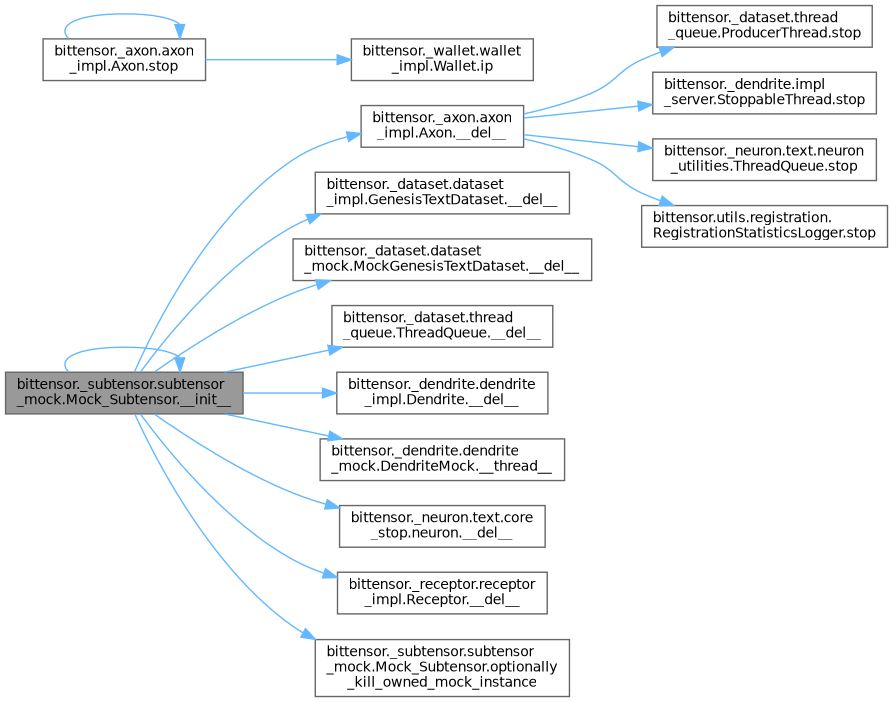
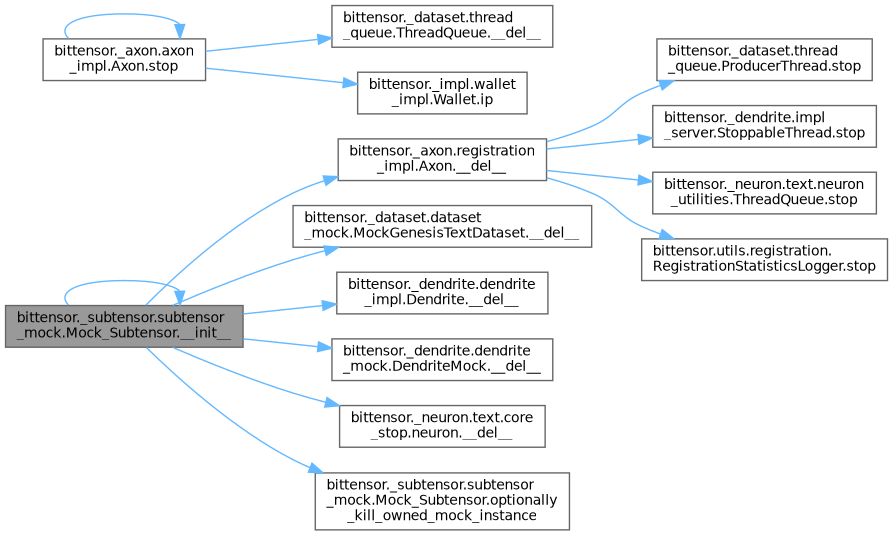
(442, 60) -> (442, 93)
(442, 126) -> (442, 160)
(442, 193) -> none
(277, 361) -> (262, 45)
(442, 460) -> (442, 360)
(442, 593) -> none
